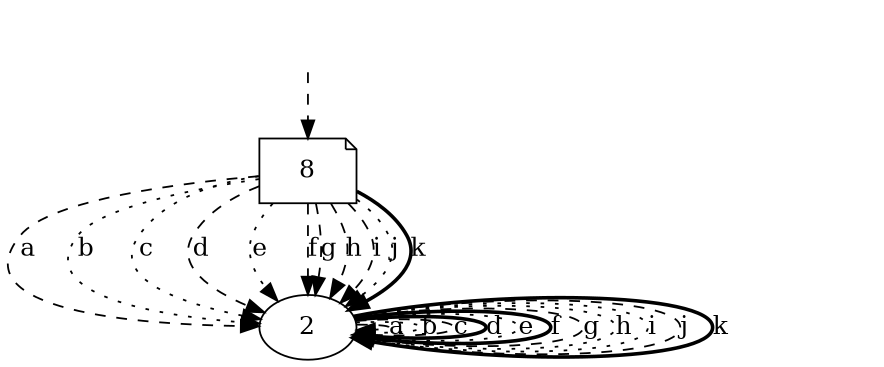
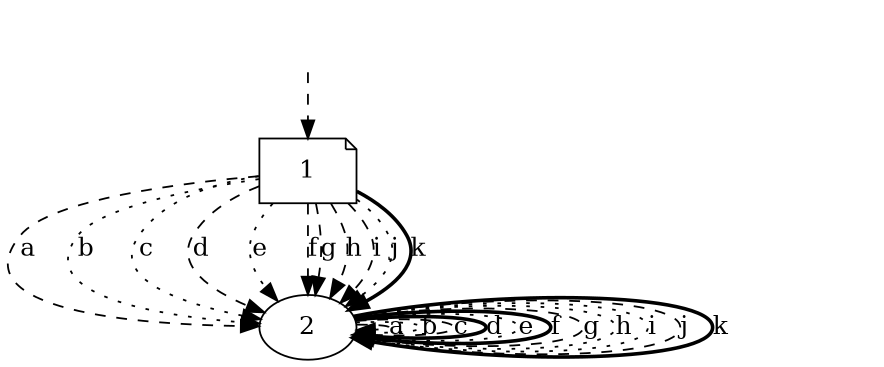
(308, 171) -> (308, 171)
